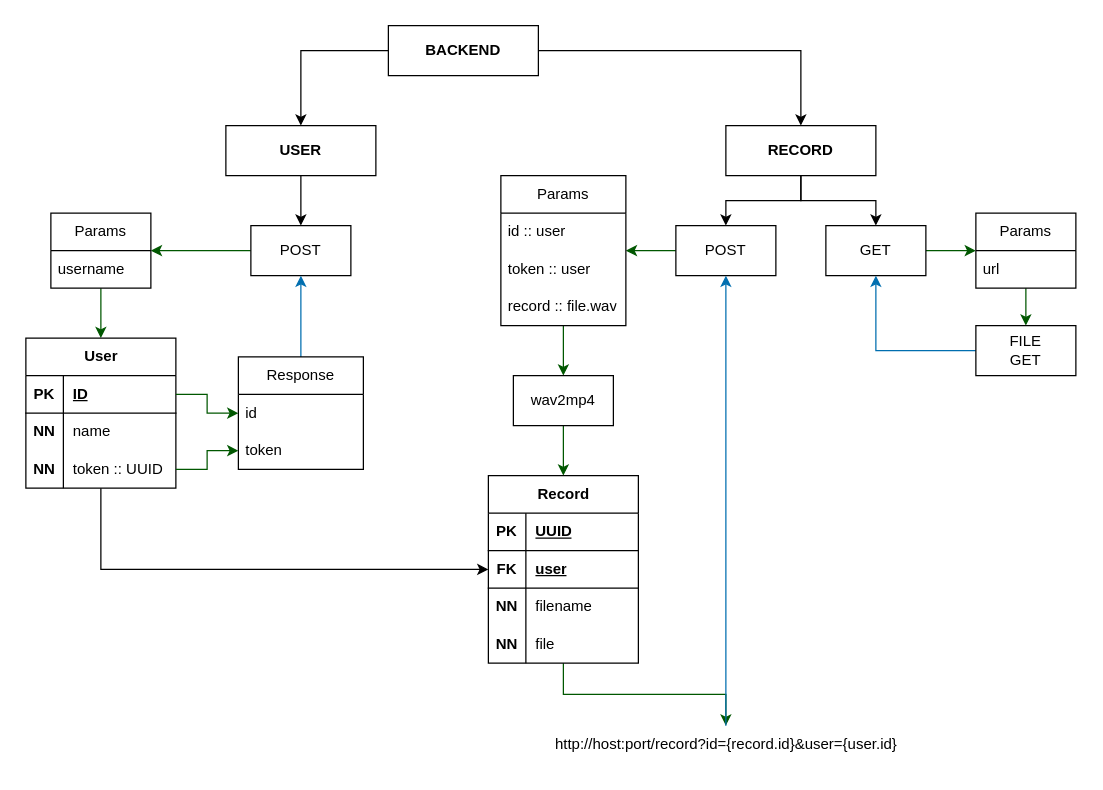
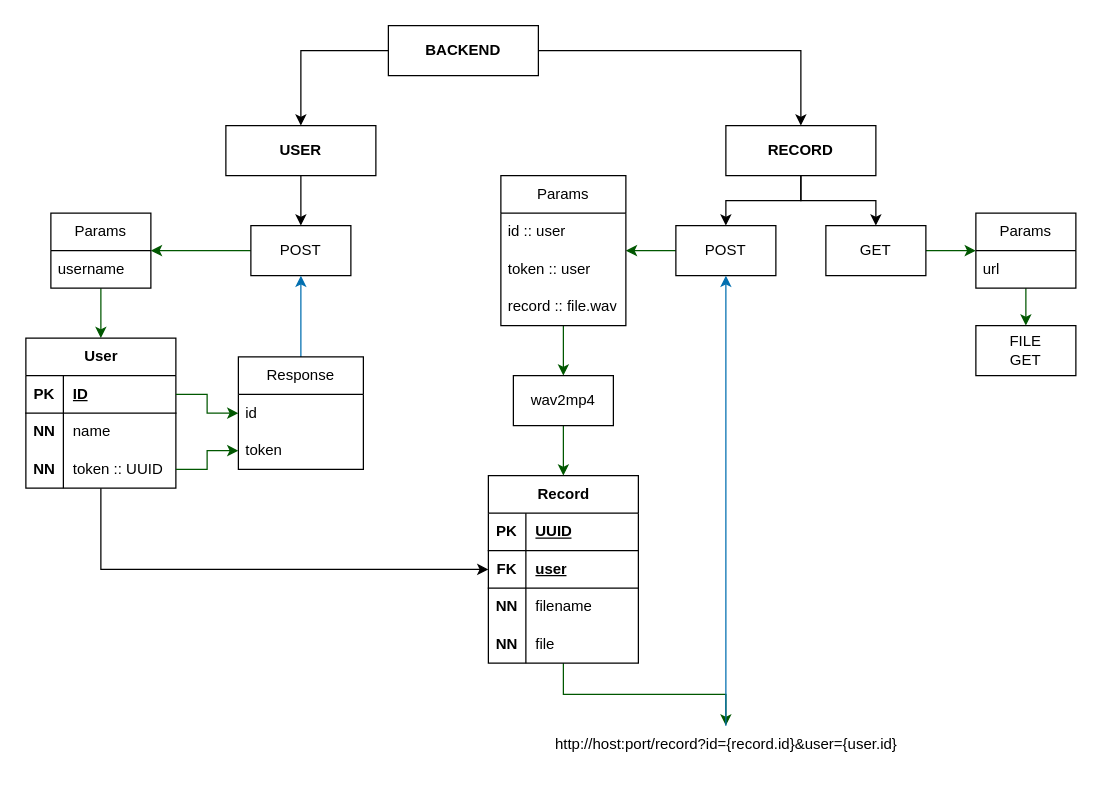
(893, 351) -> none
